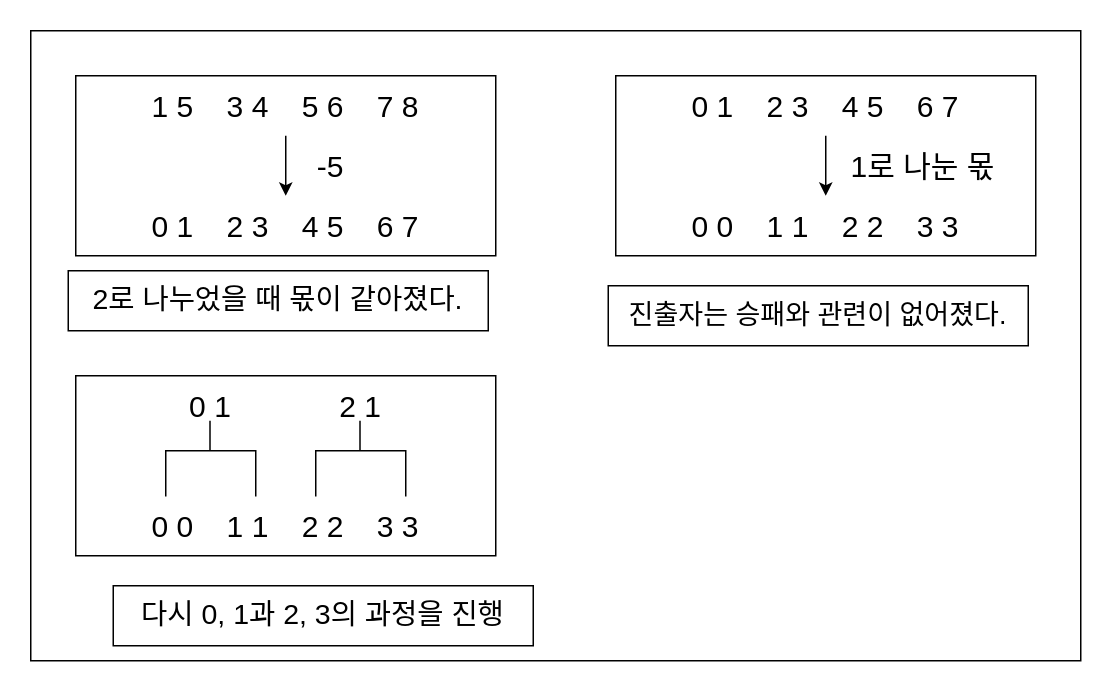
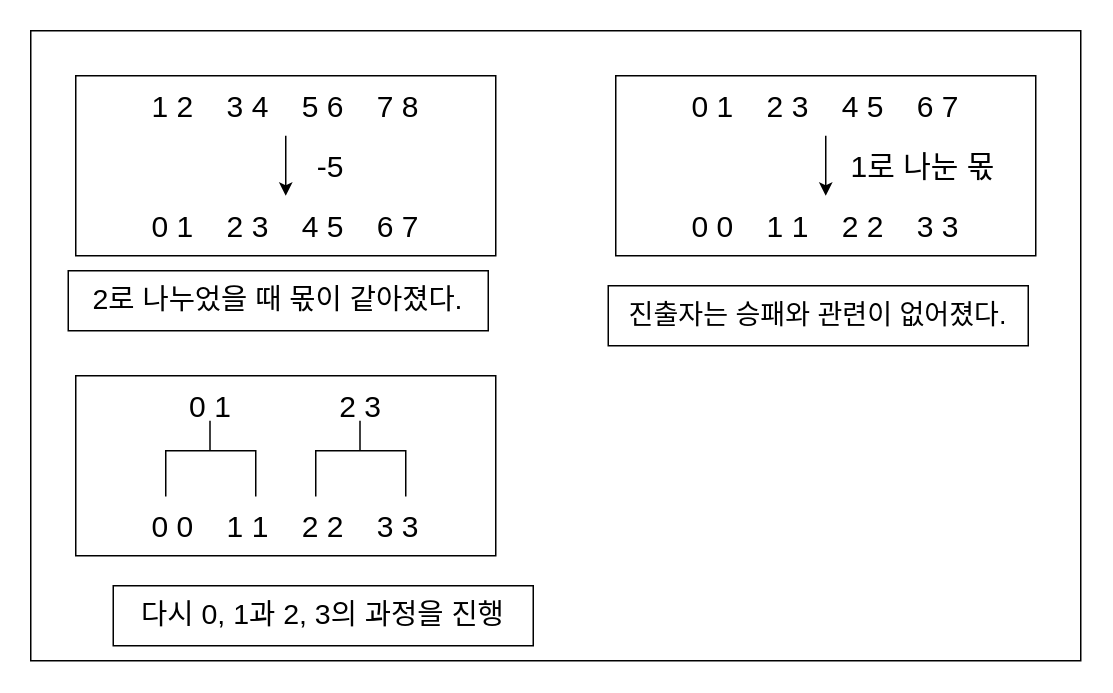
(286, 106) -> (286, 106)
(286, 406) -> (286, 406)
